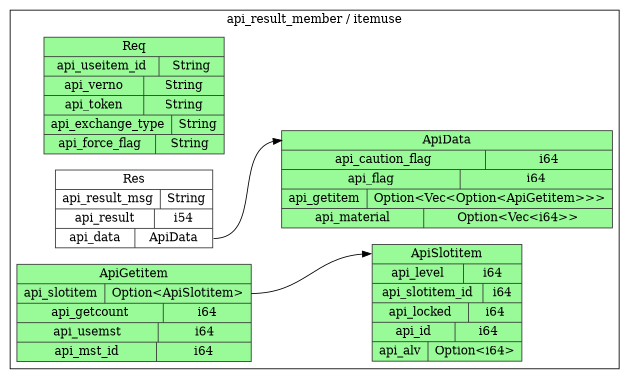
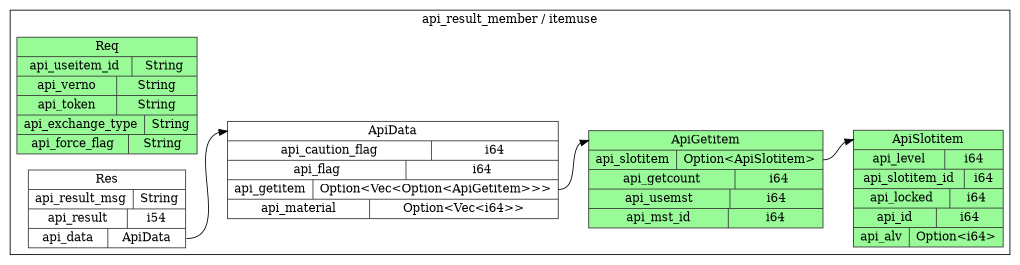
none -> (573, 169)
(447, 179) -> (393, 170)
